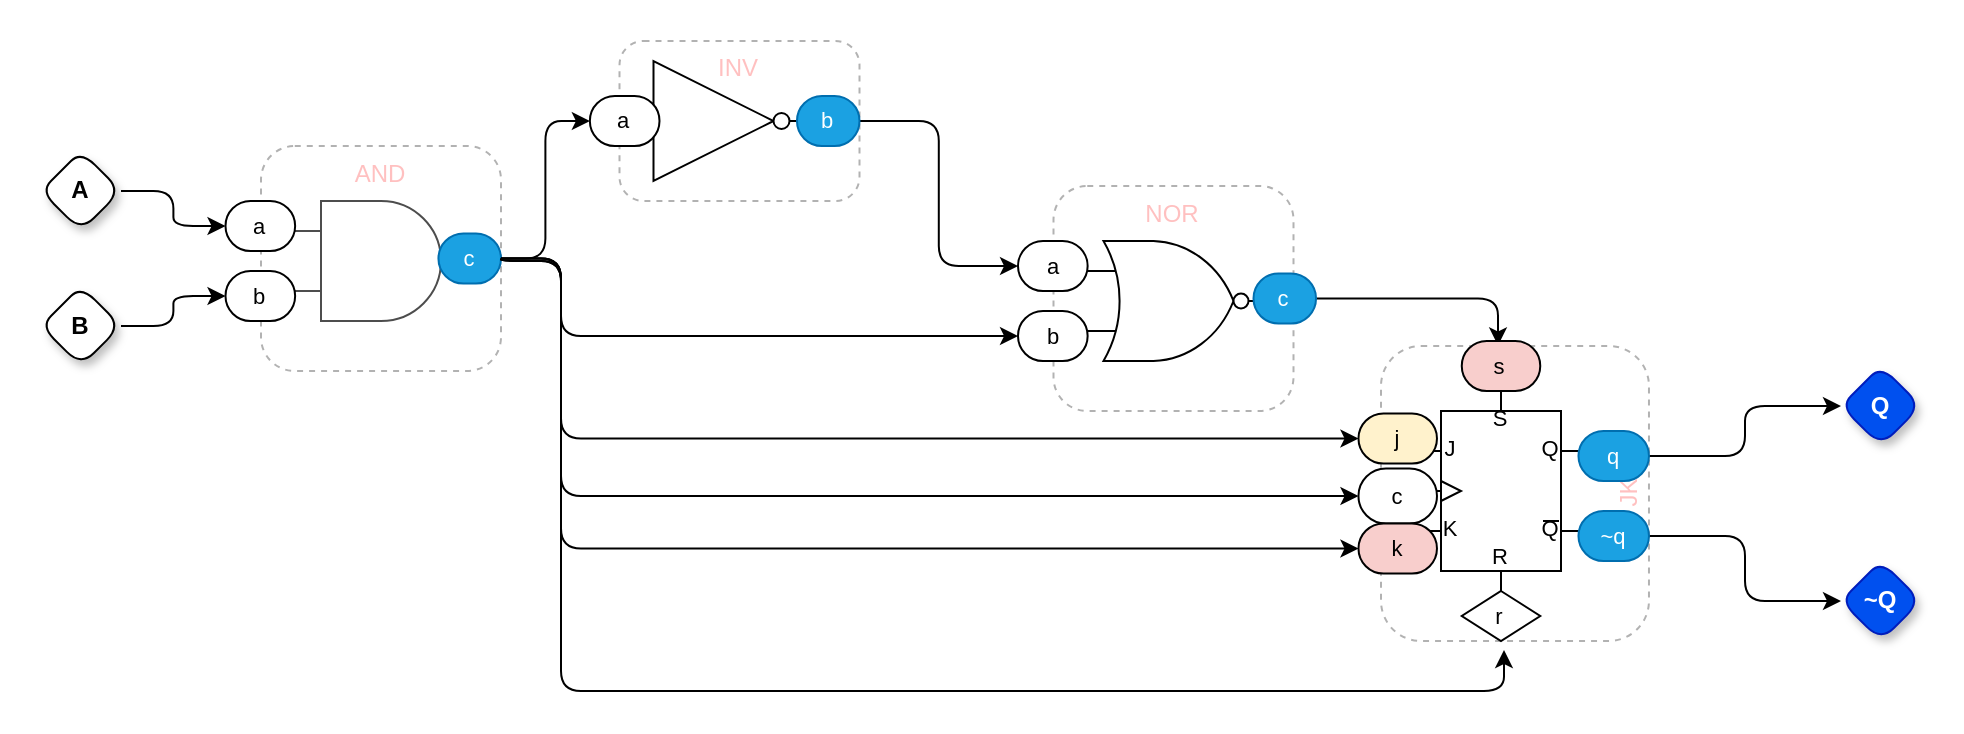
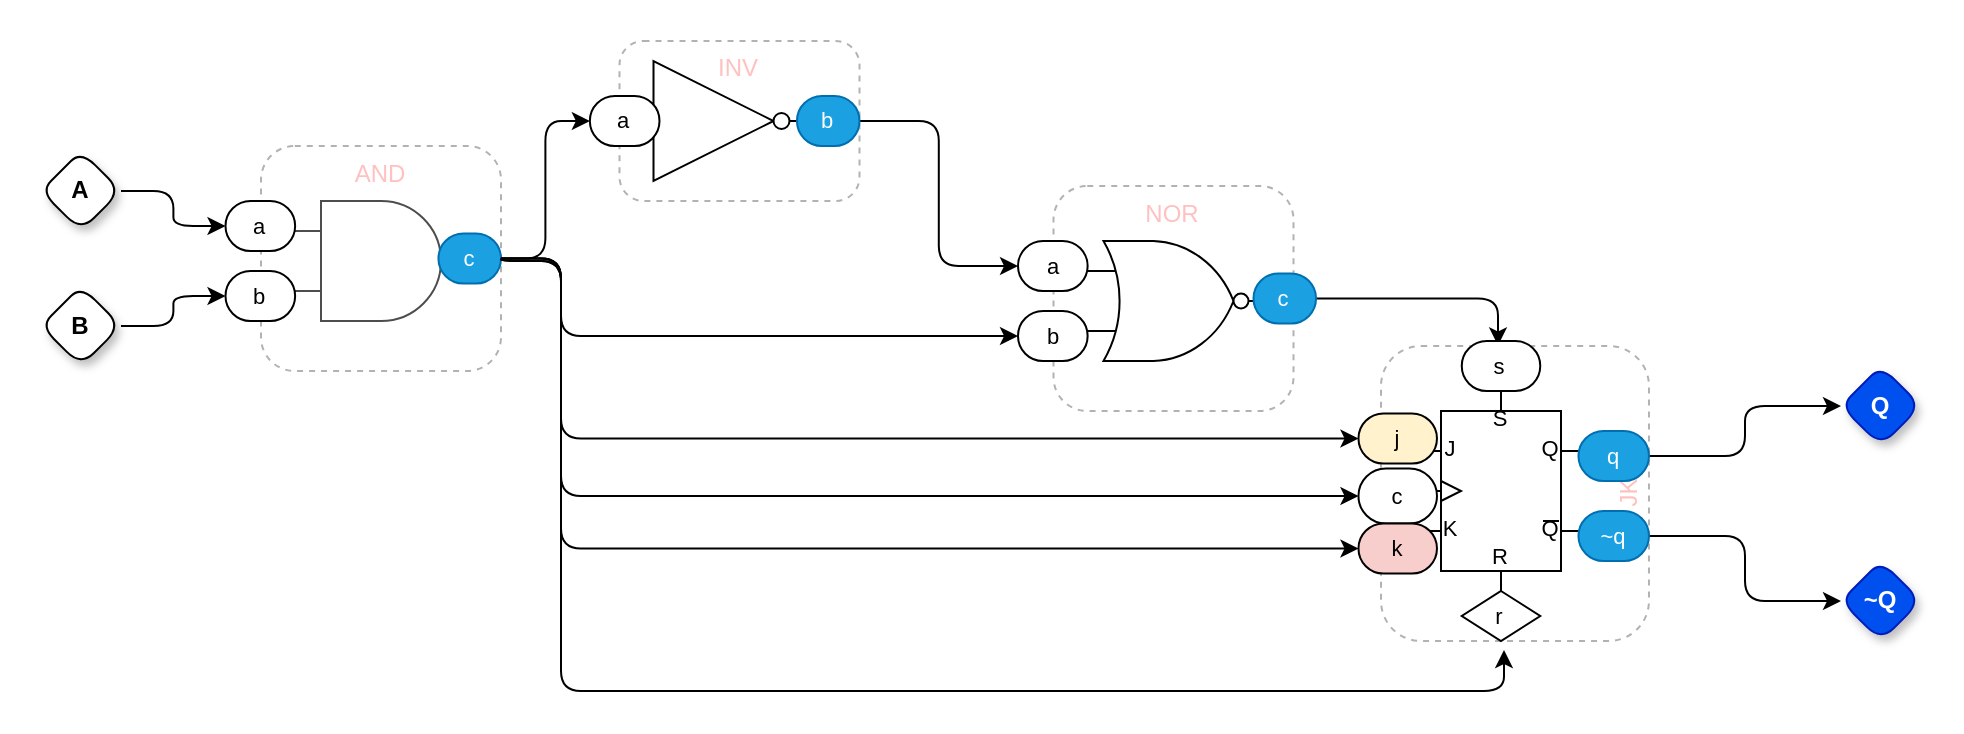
(1501, 366) -> (1501, 366)
